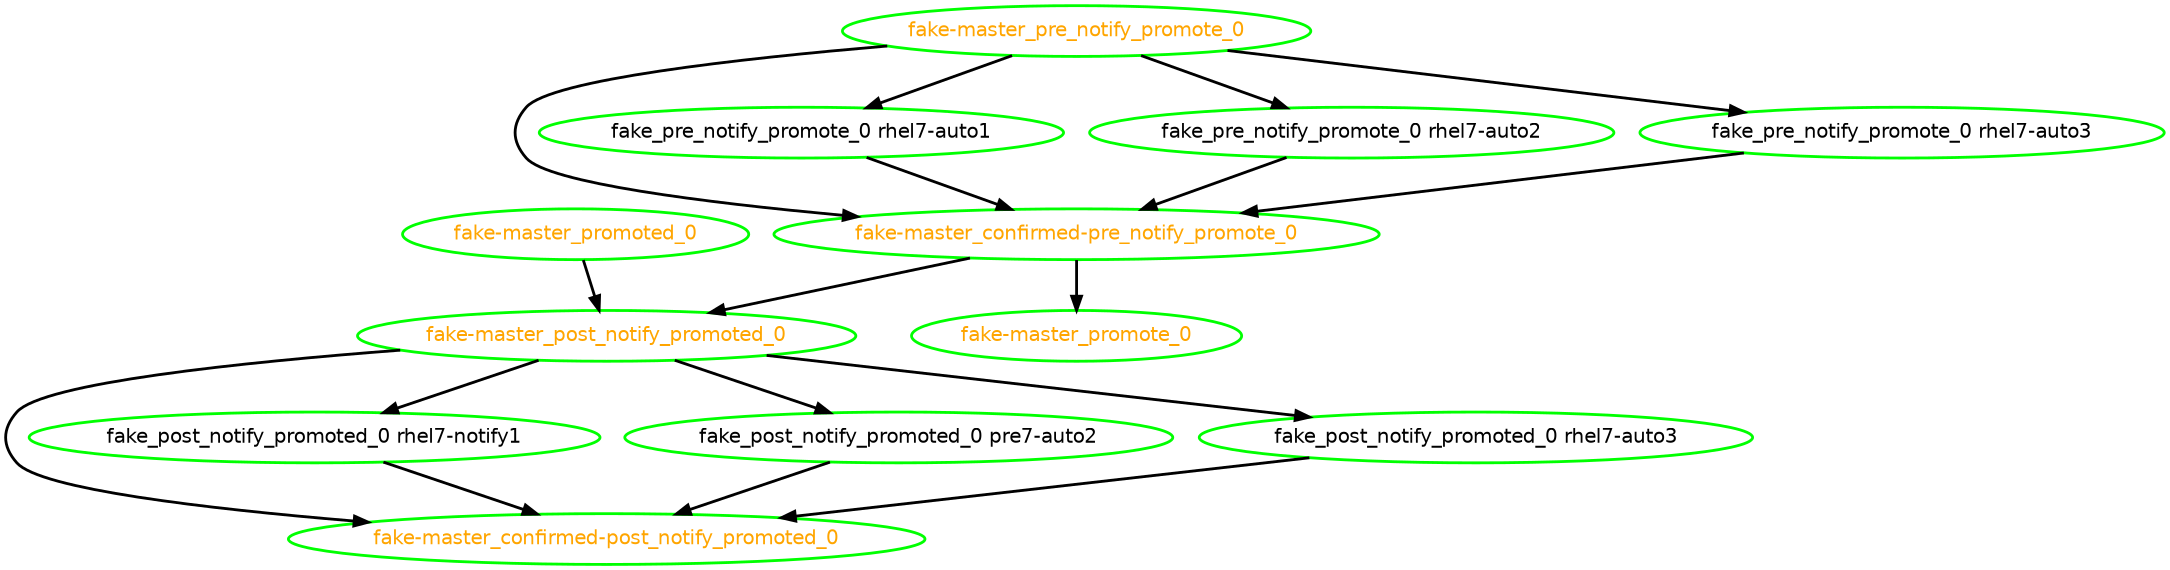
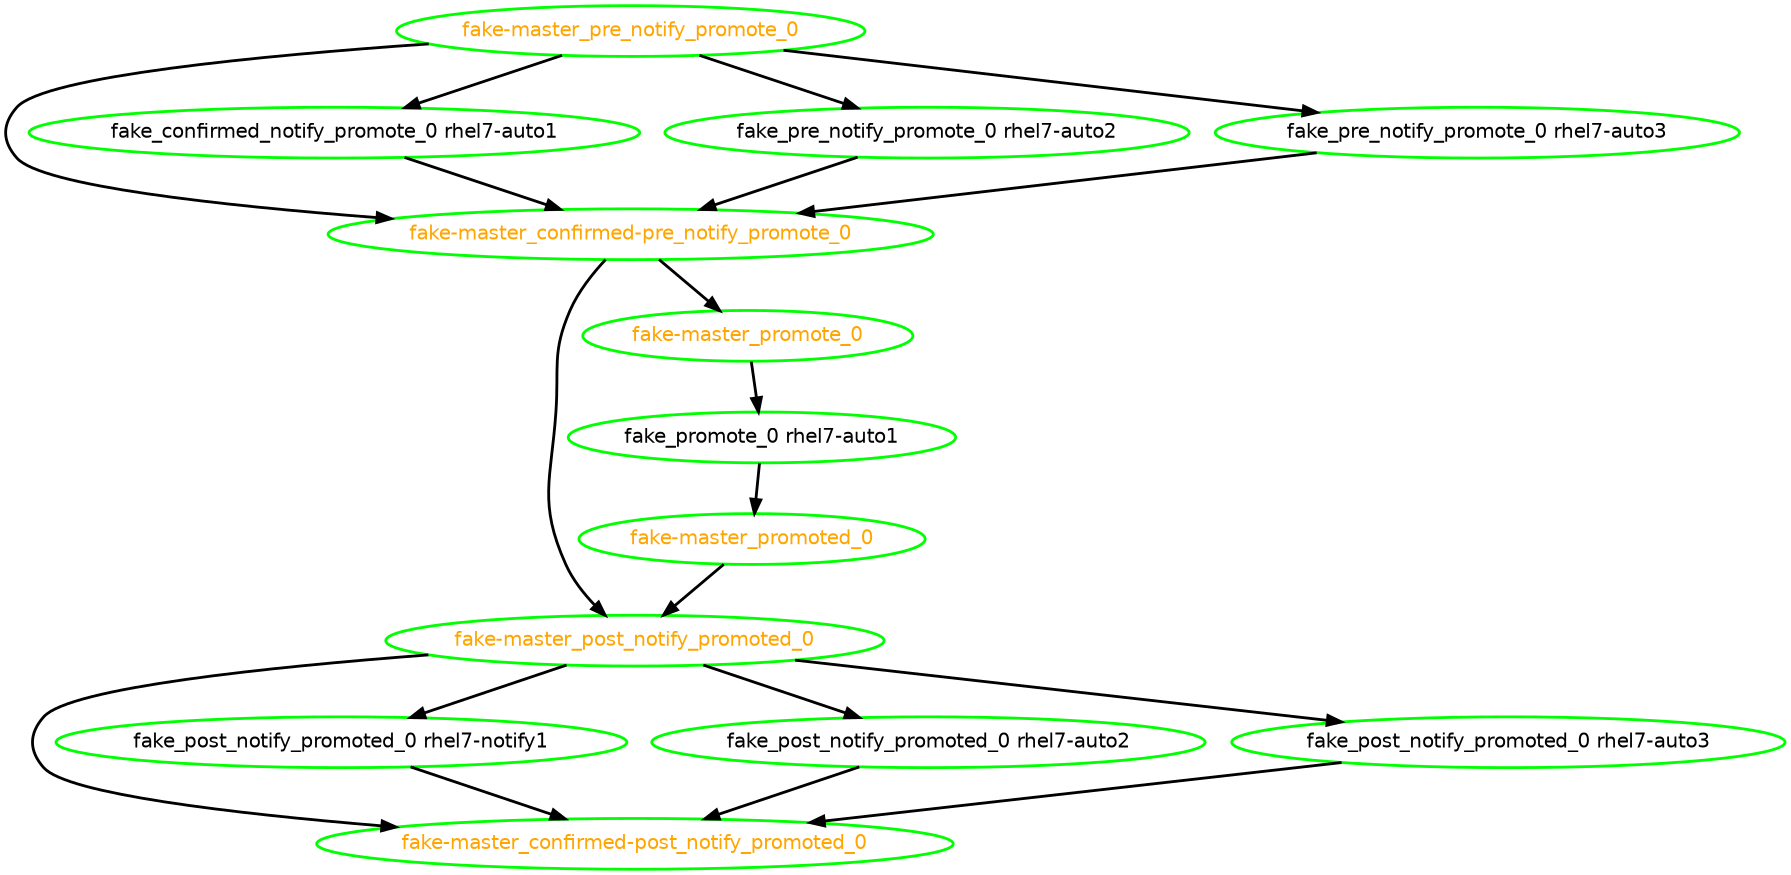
(801, 133) -> (334, 133)
none -> (762, 437)
(899, 437) -> (928, 742)
